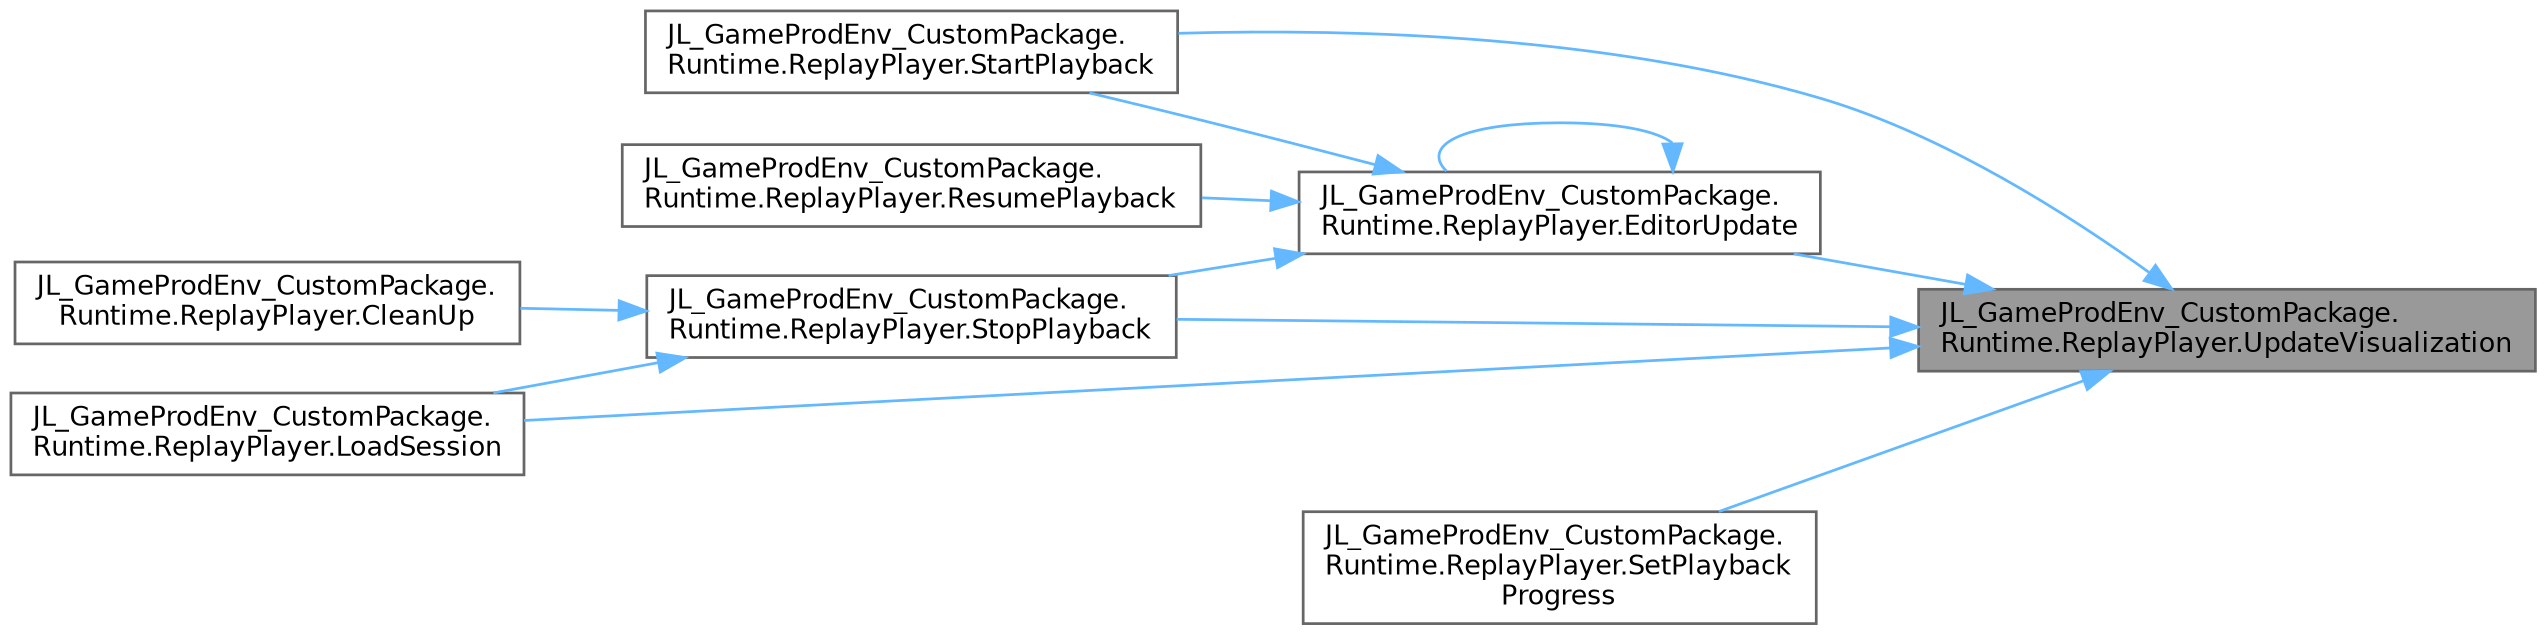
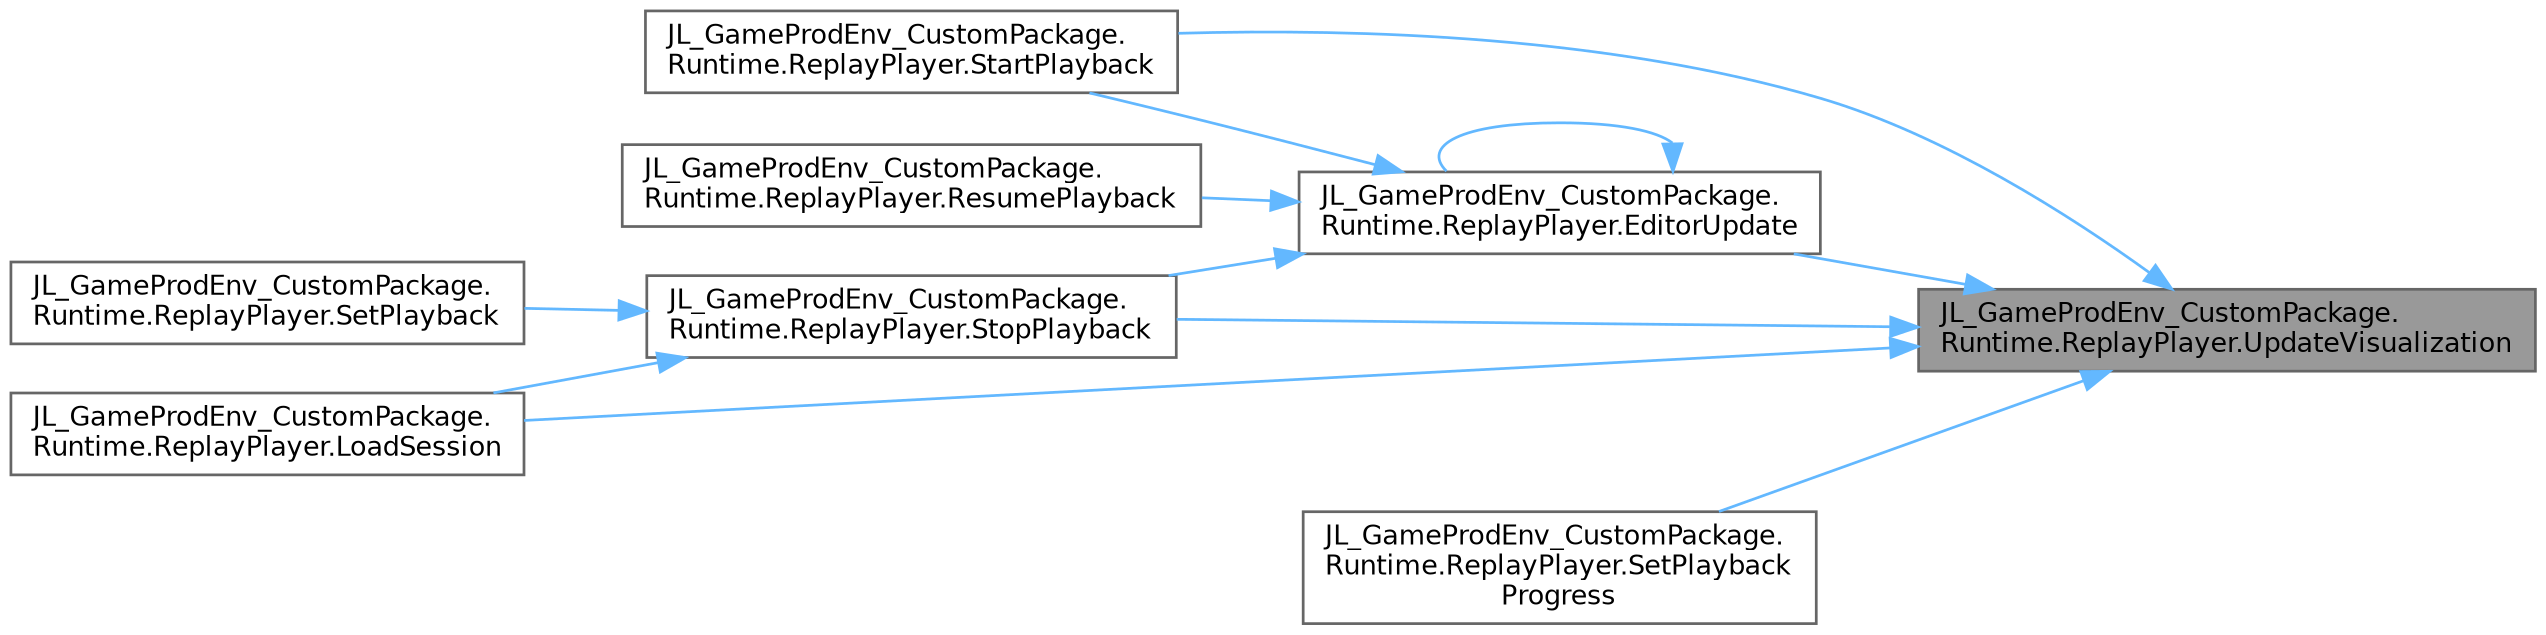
(267, 303) -> (267, 303)
